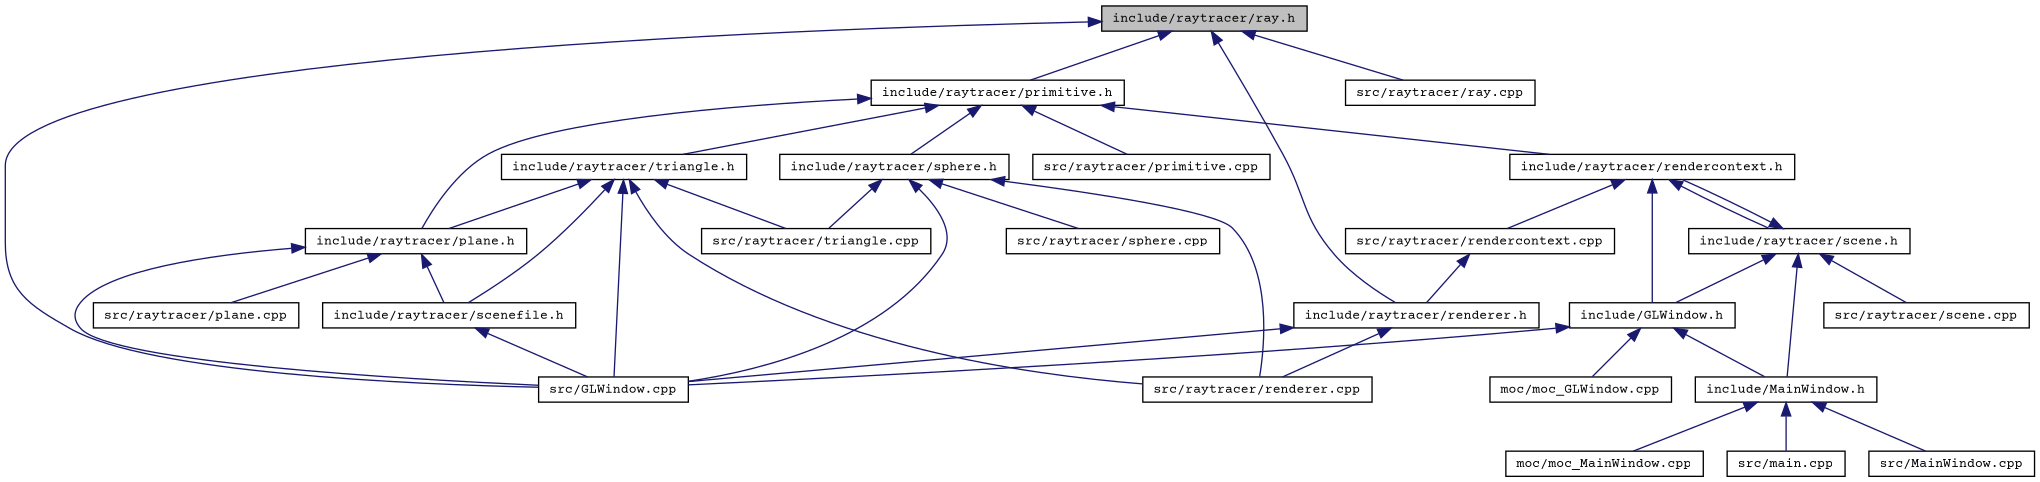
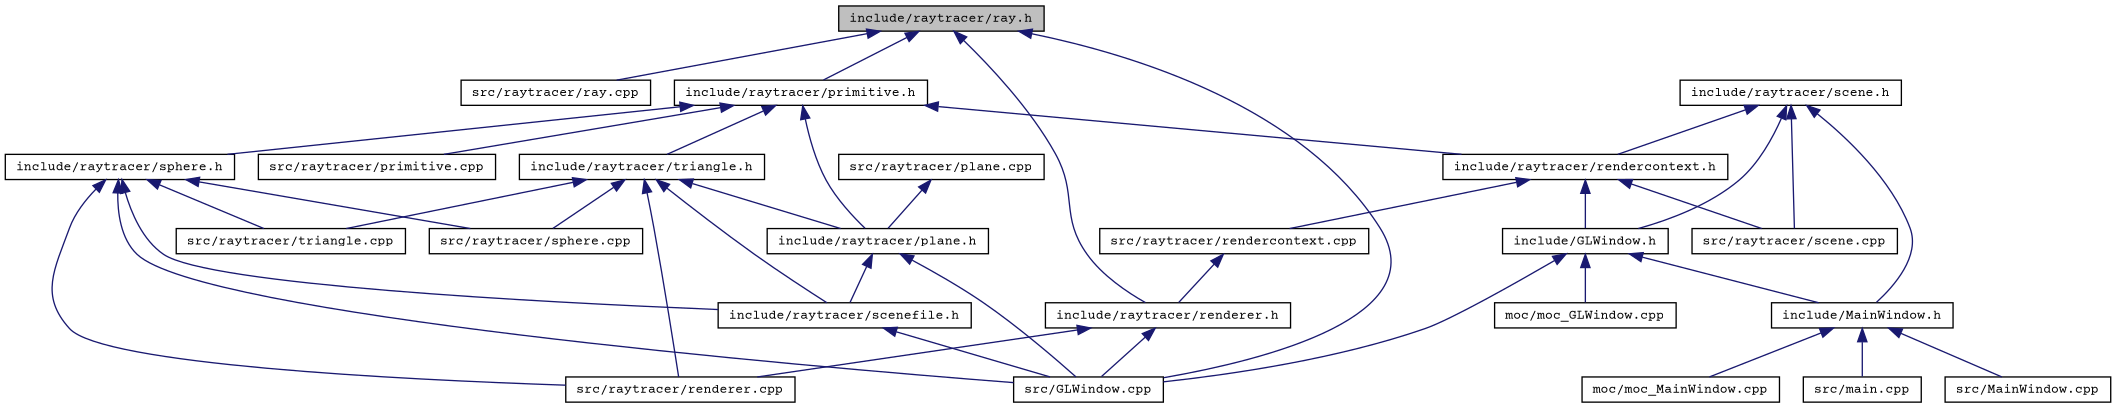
(1725, 208) -> (1683, 202)
(300, 280) -> (905, 209)
(618, 285) -> (583, 208)
none -> (402, 291)
